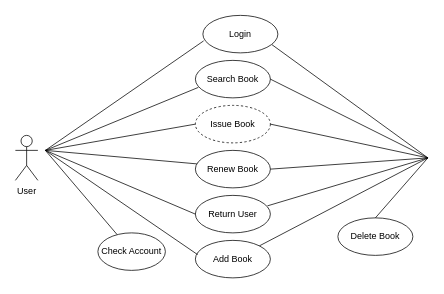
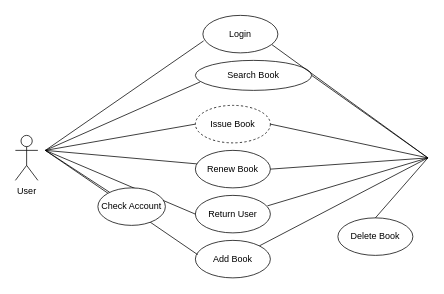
(233, 79) -> (254, 75)
(132, 252) -> (132, 207)
